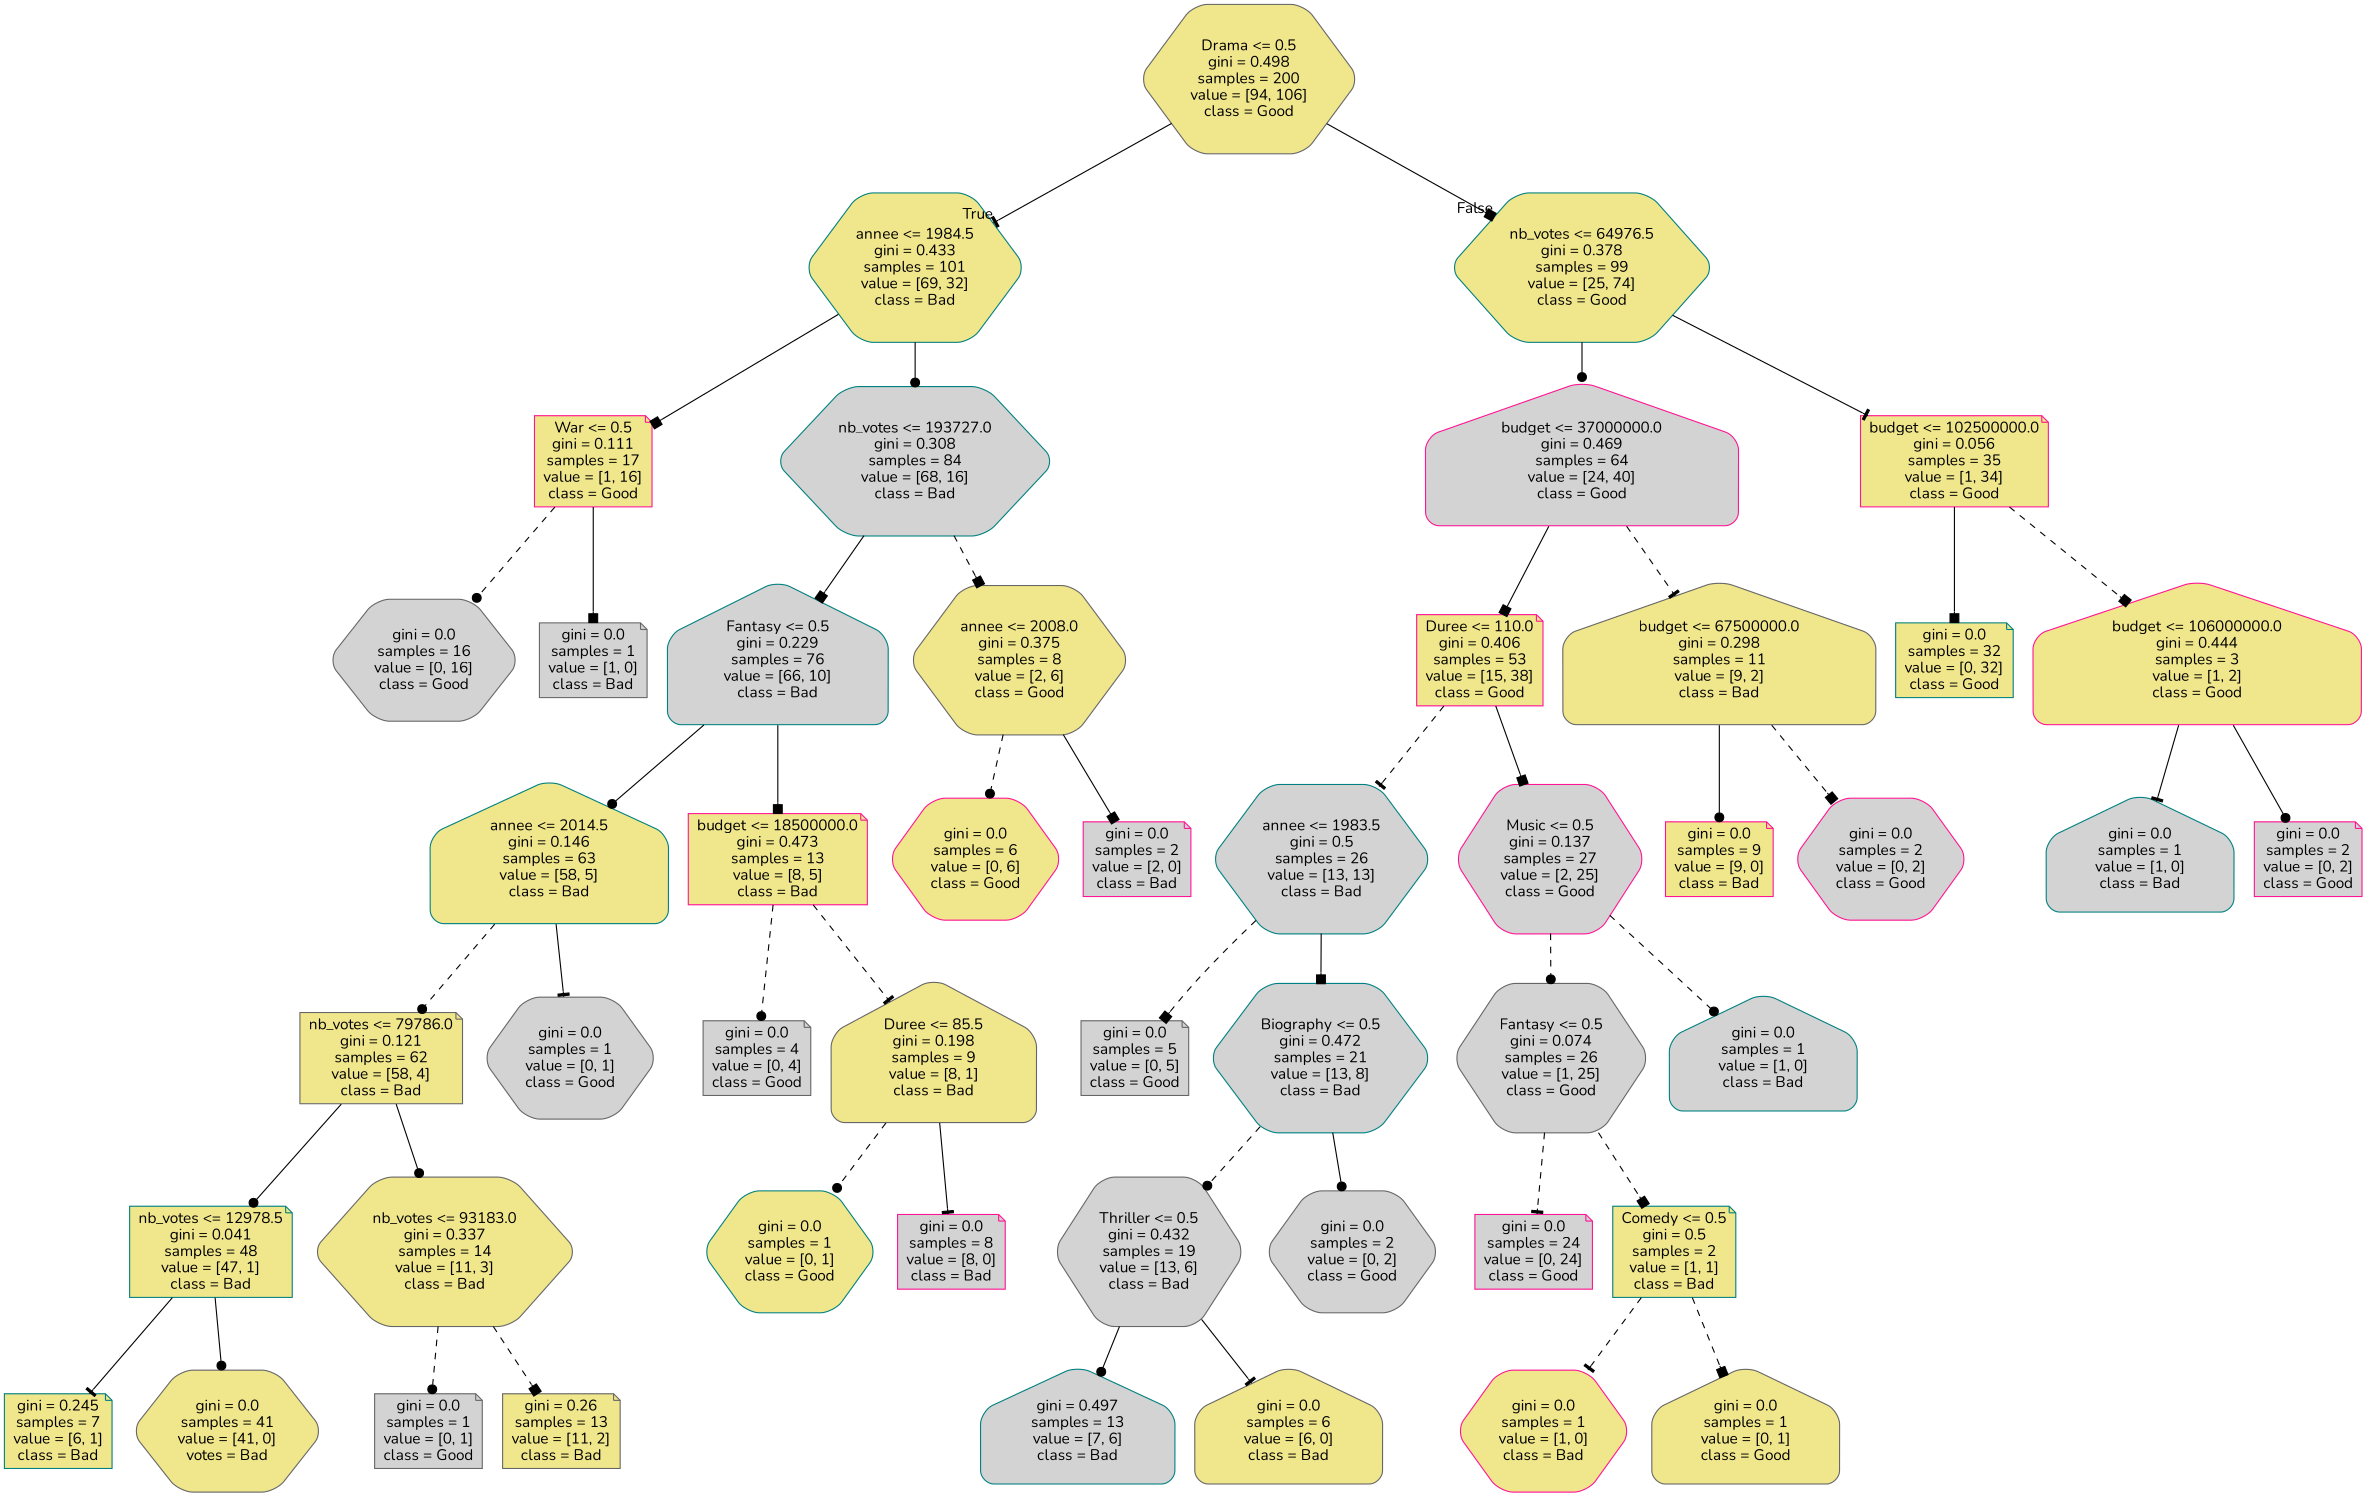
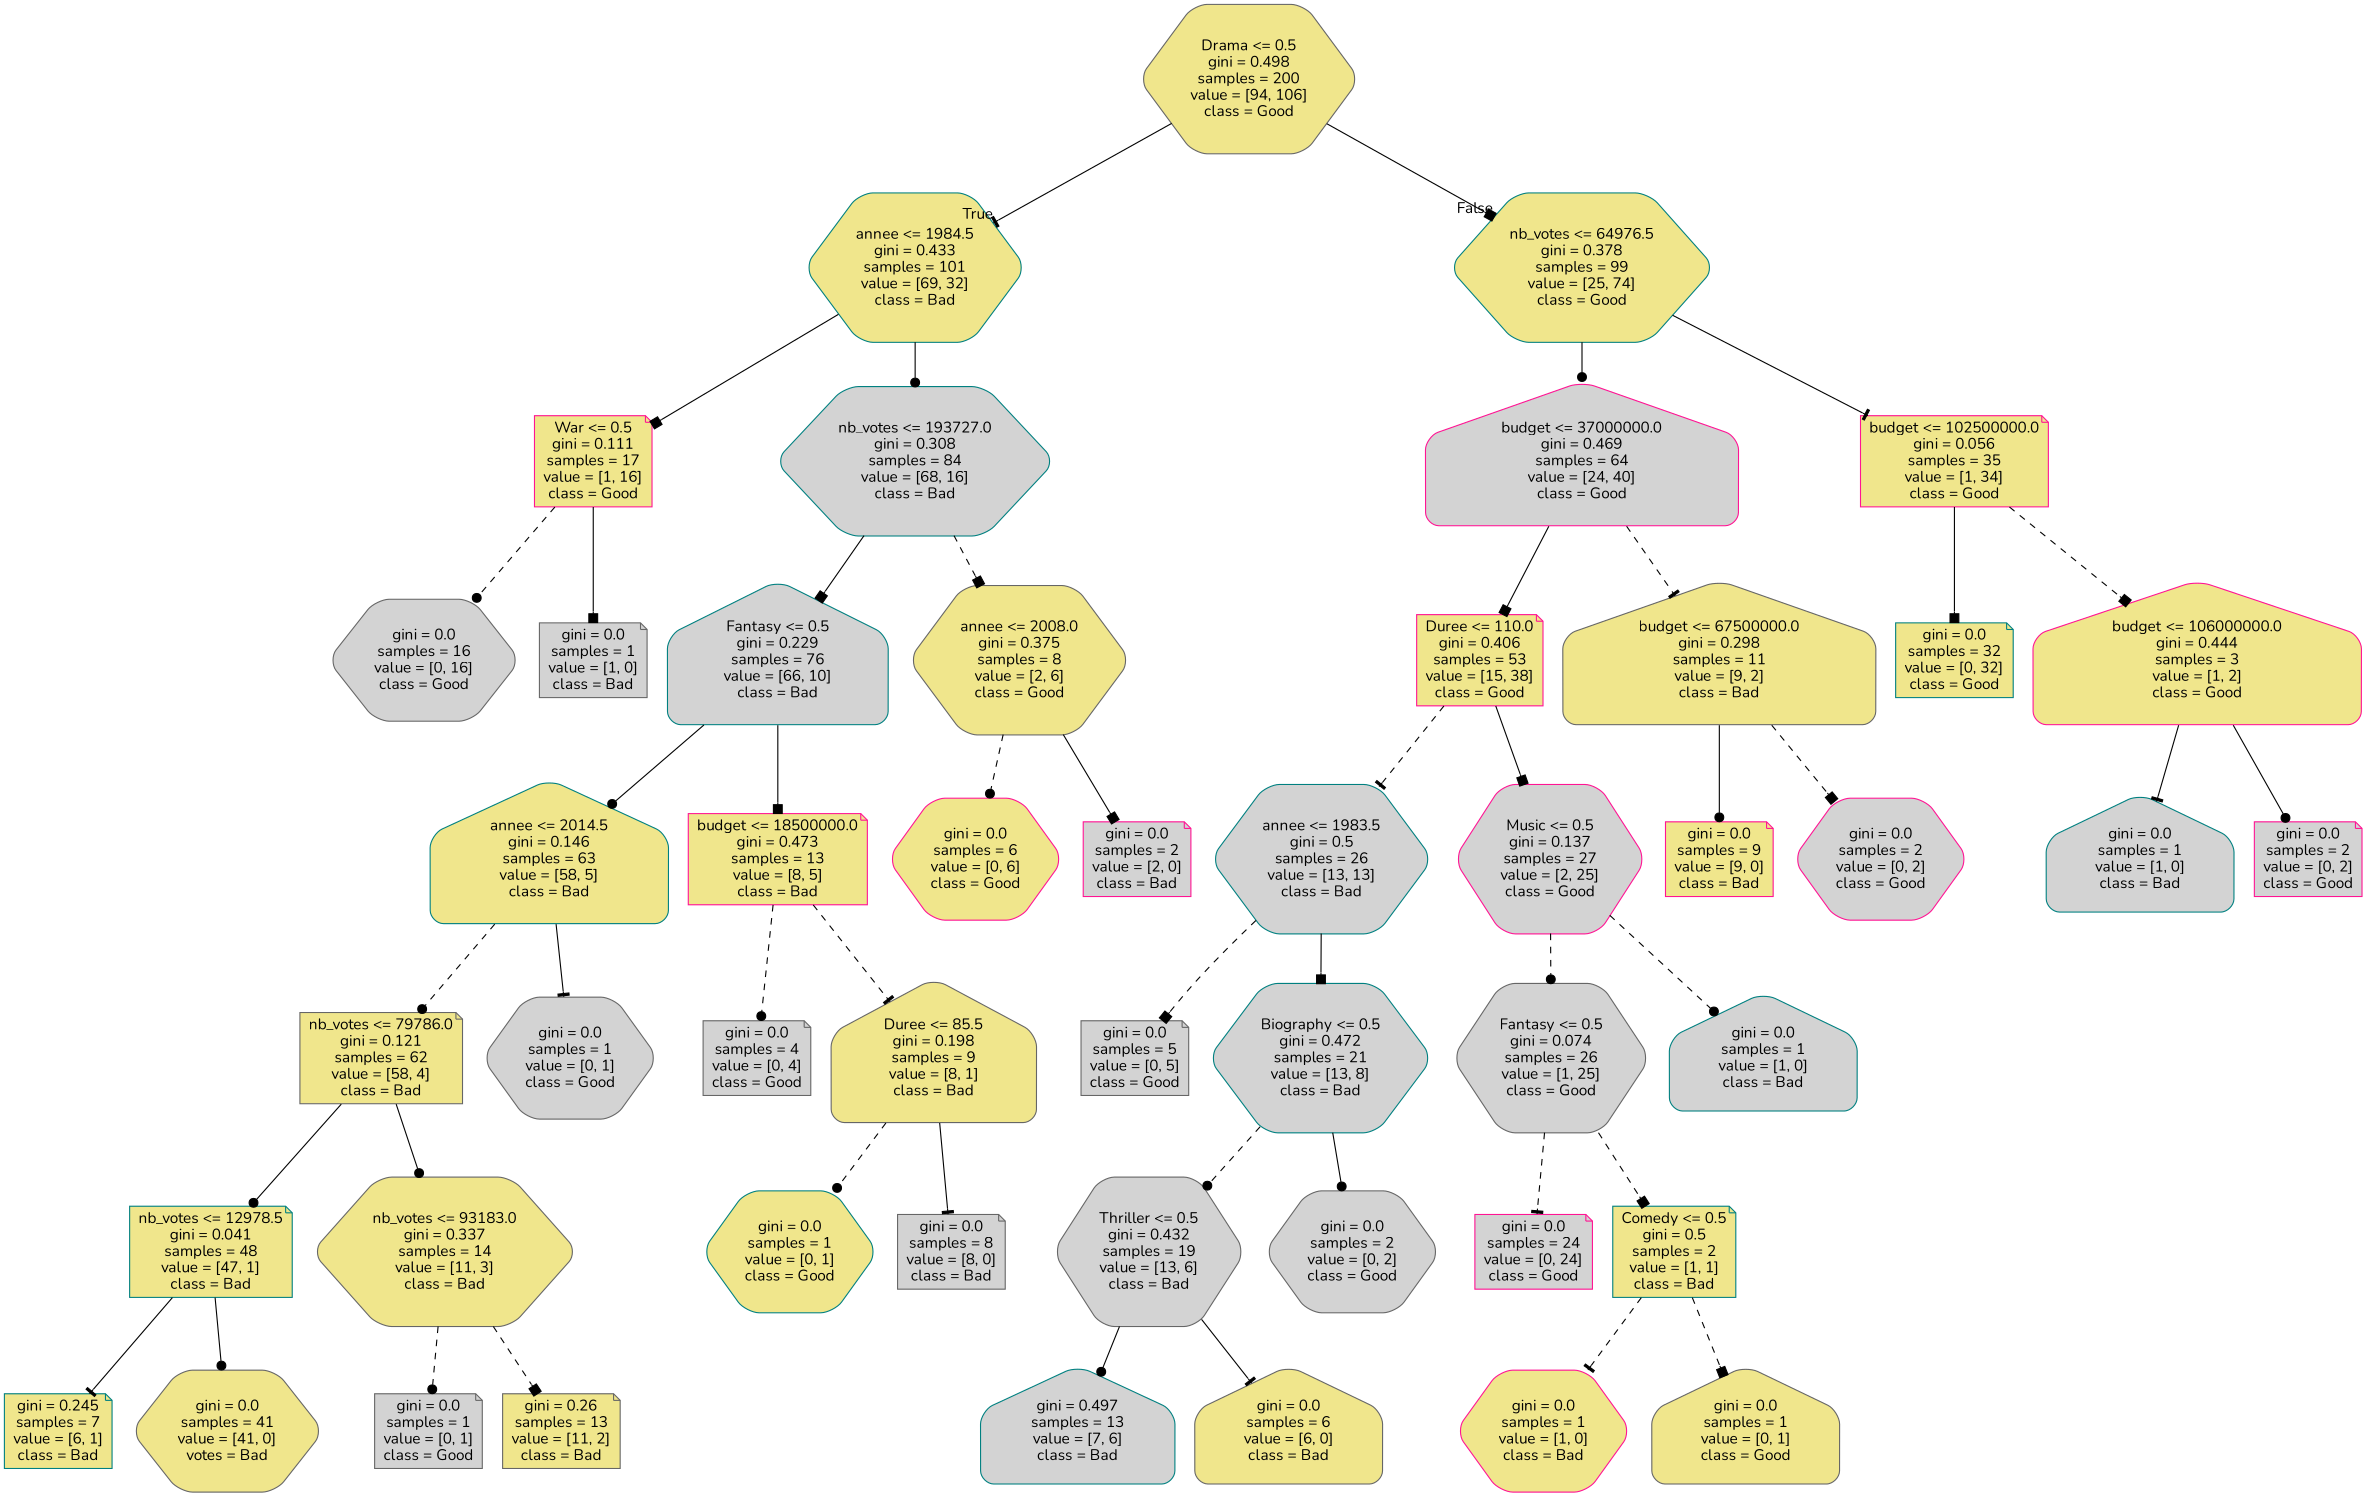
(951, 1252) -> (951, 1252)
